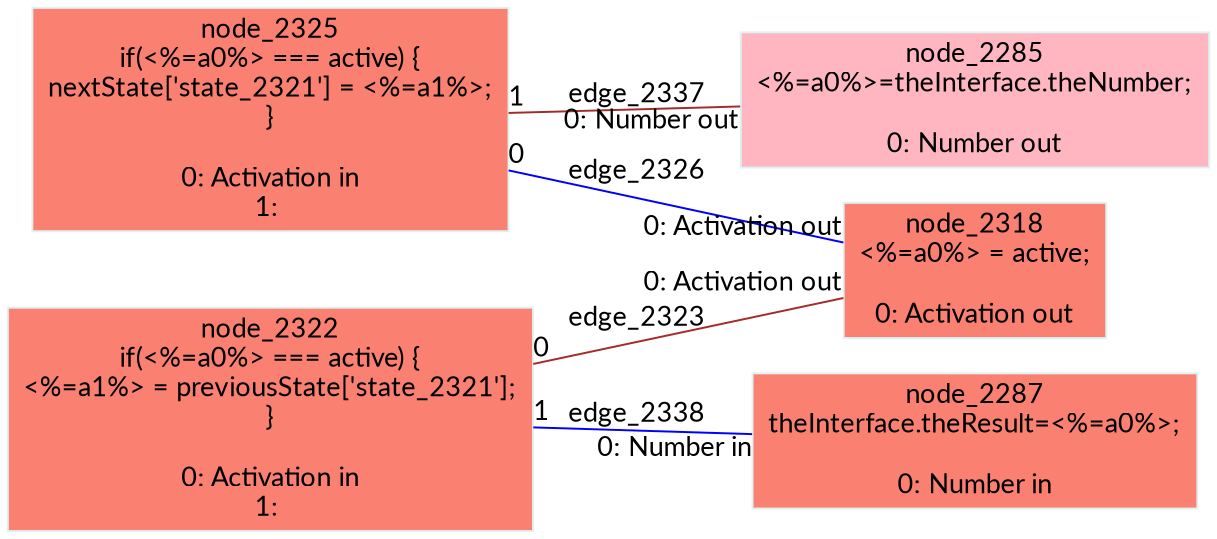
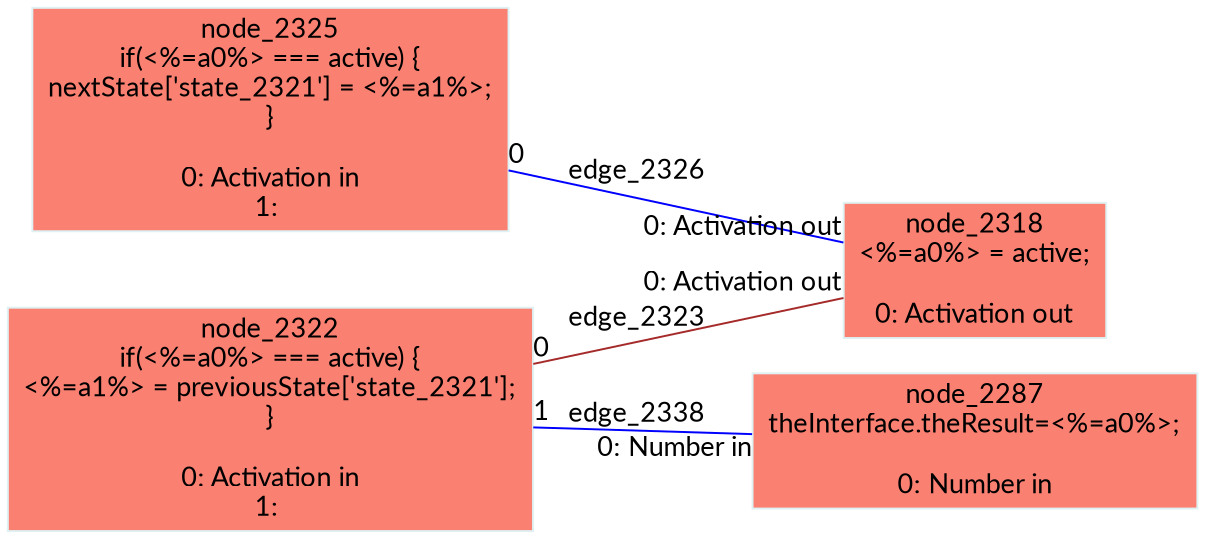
(975, 100) -> none
